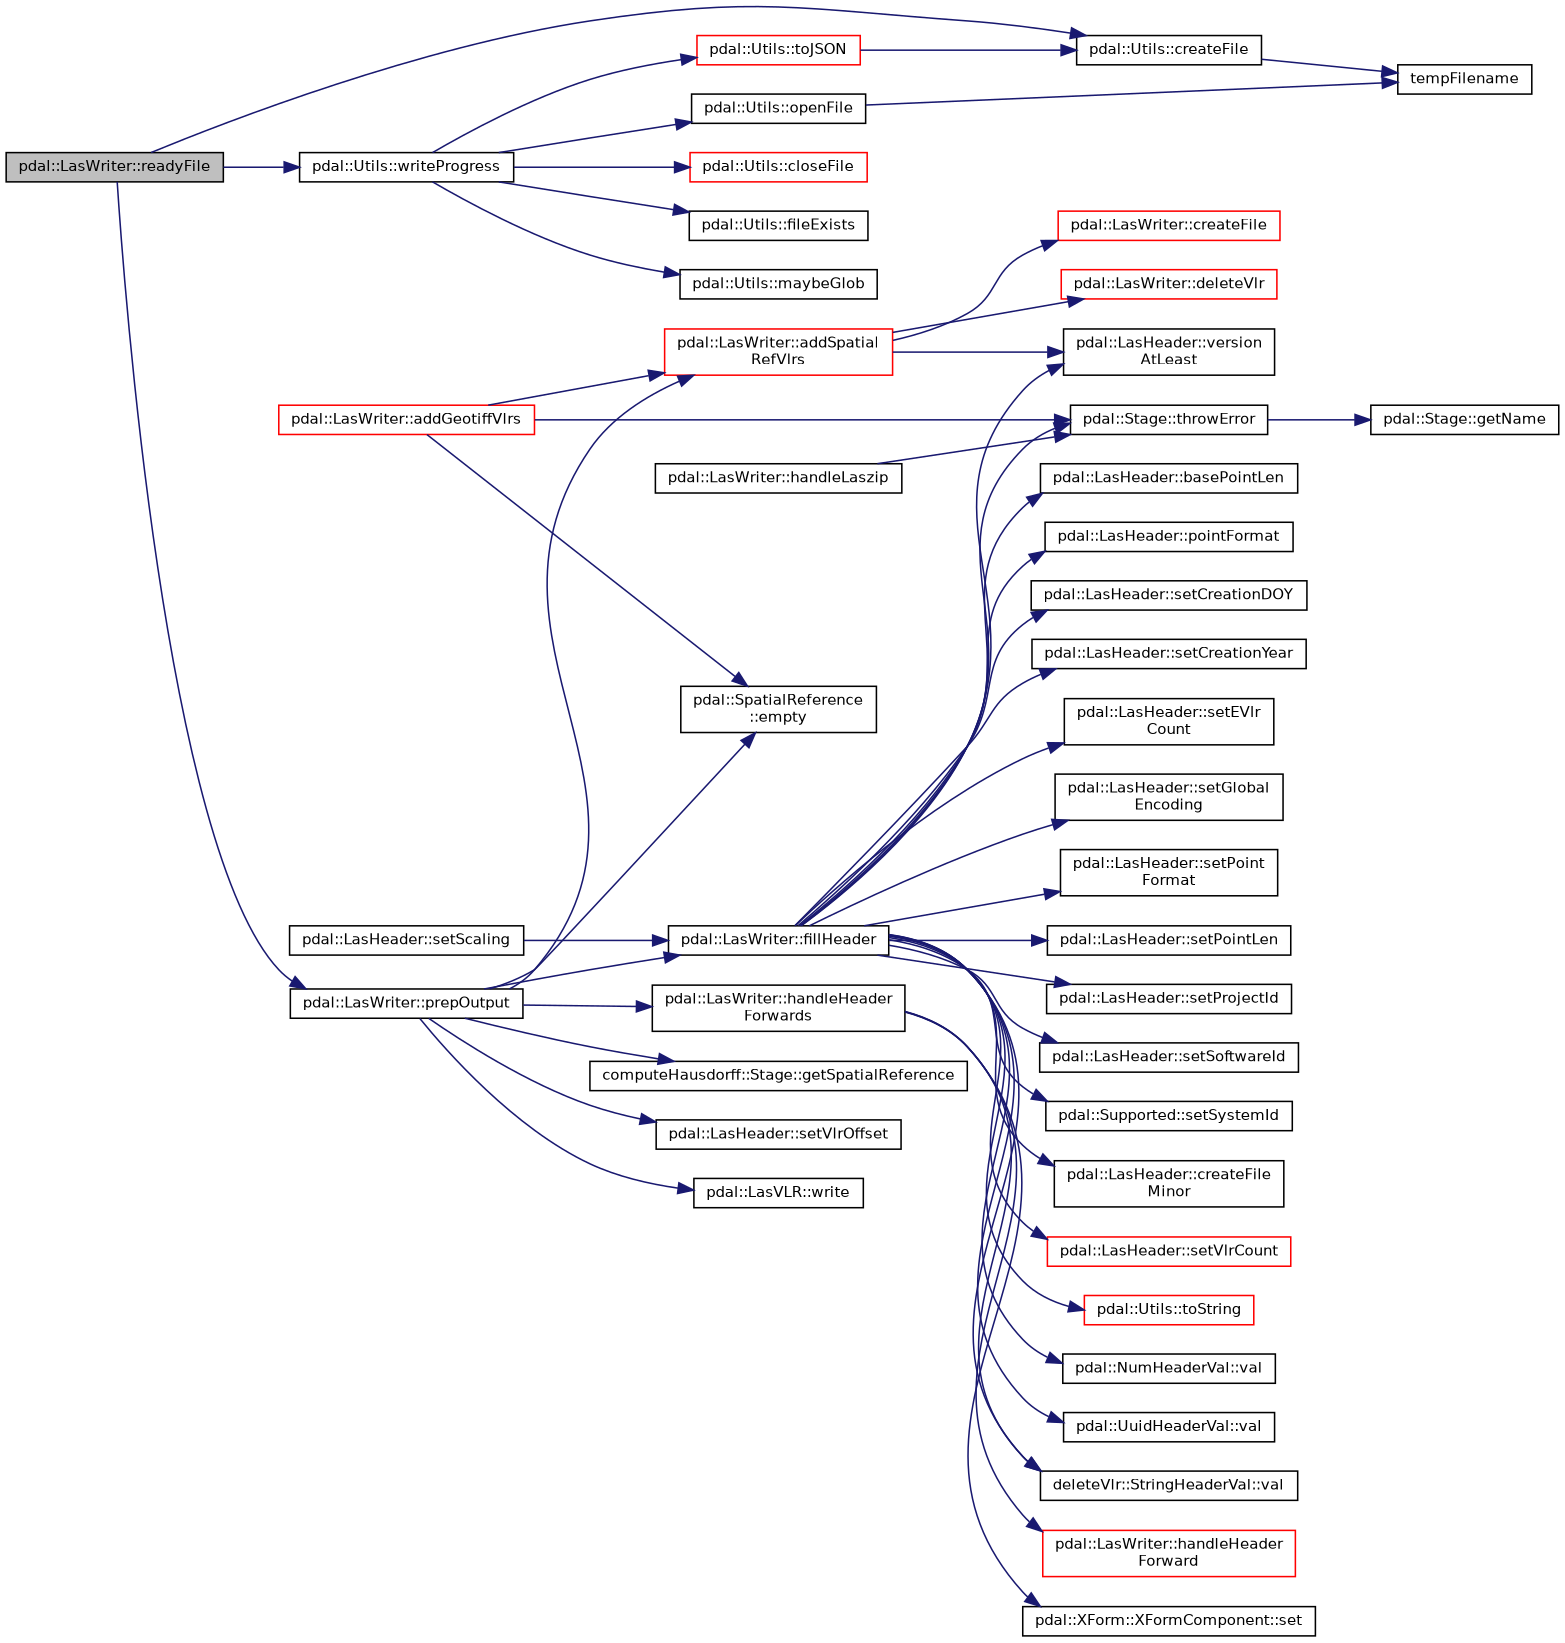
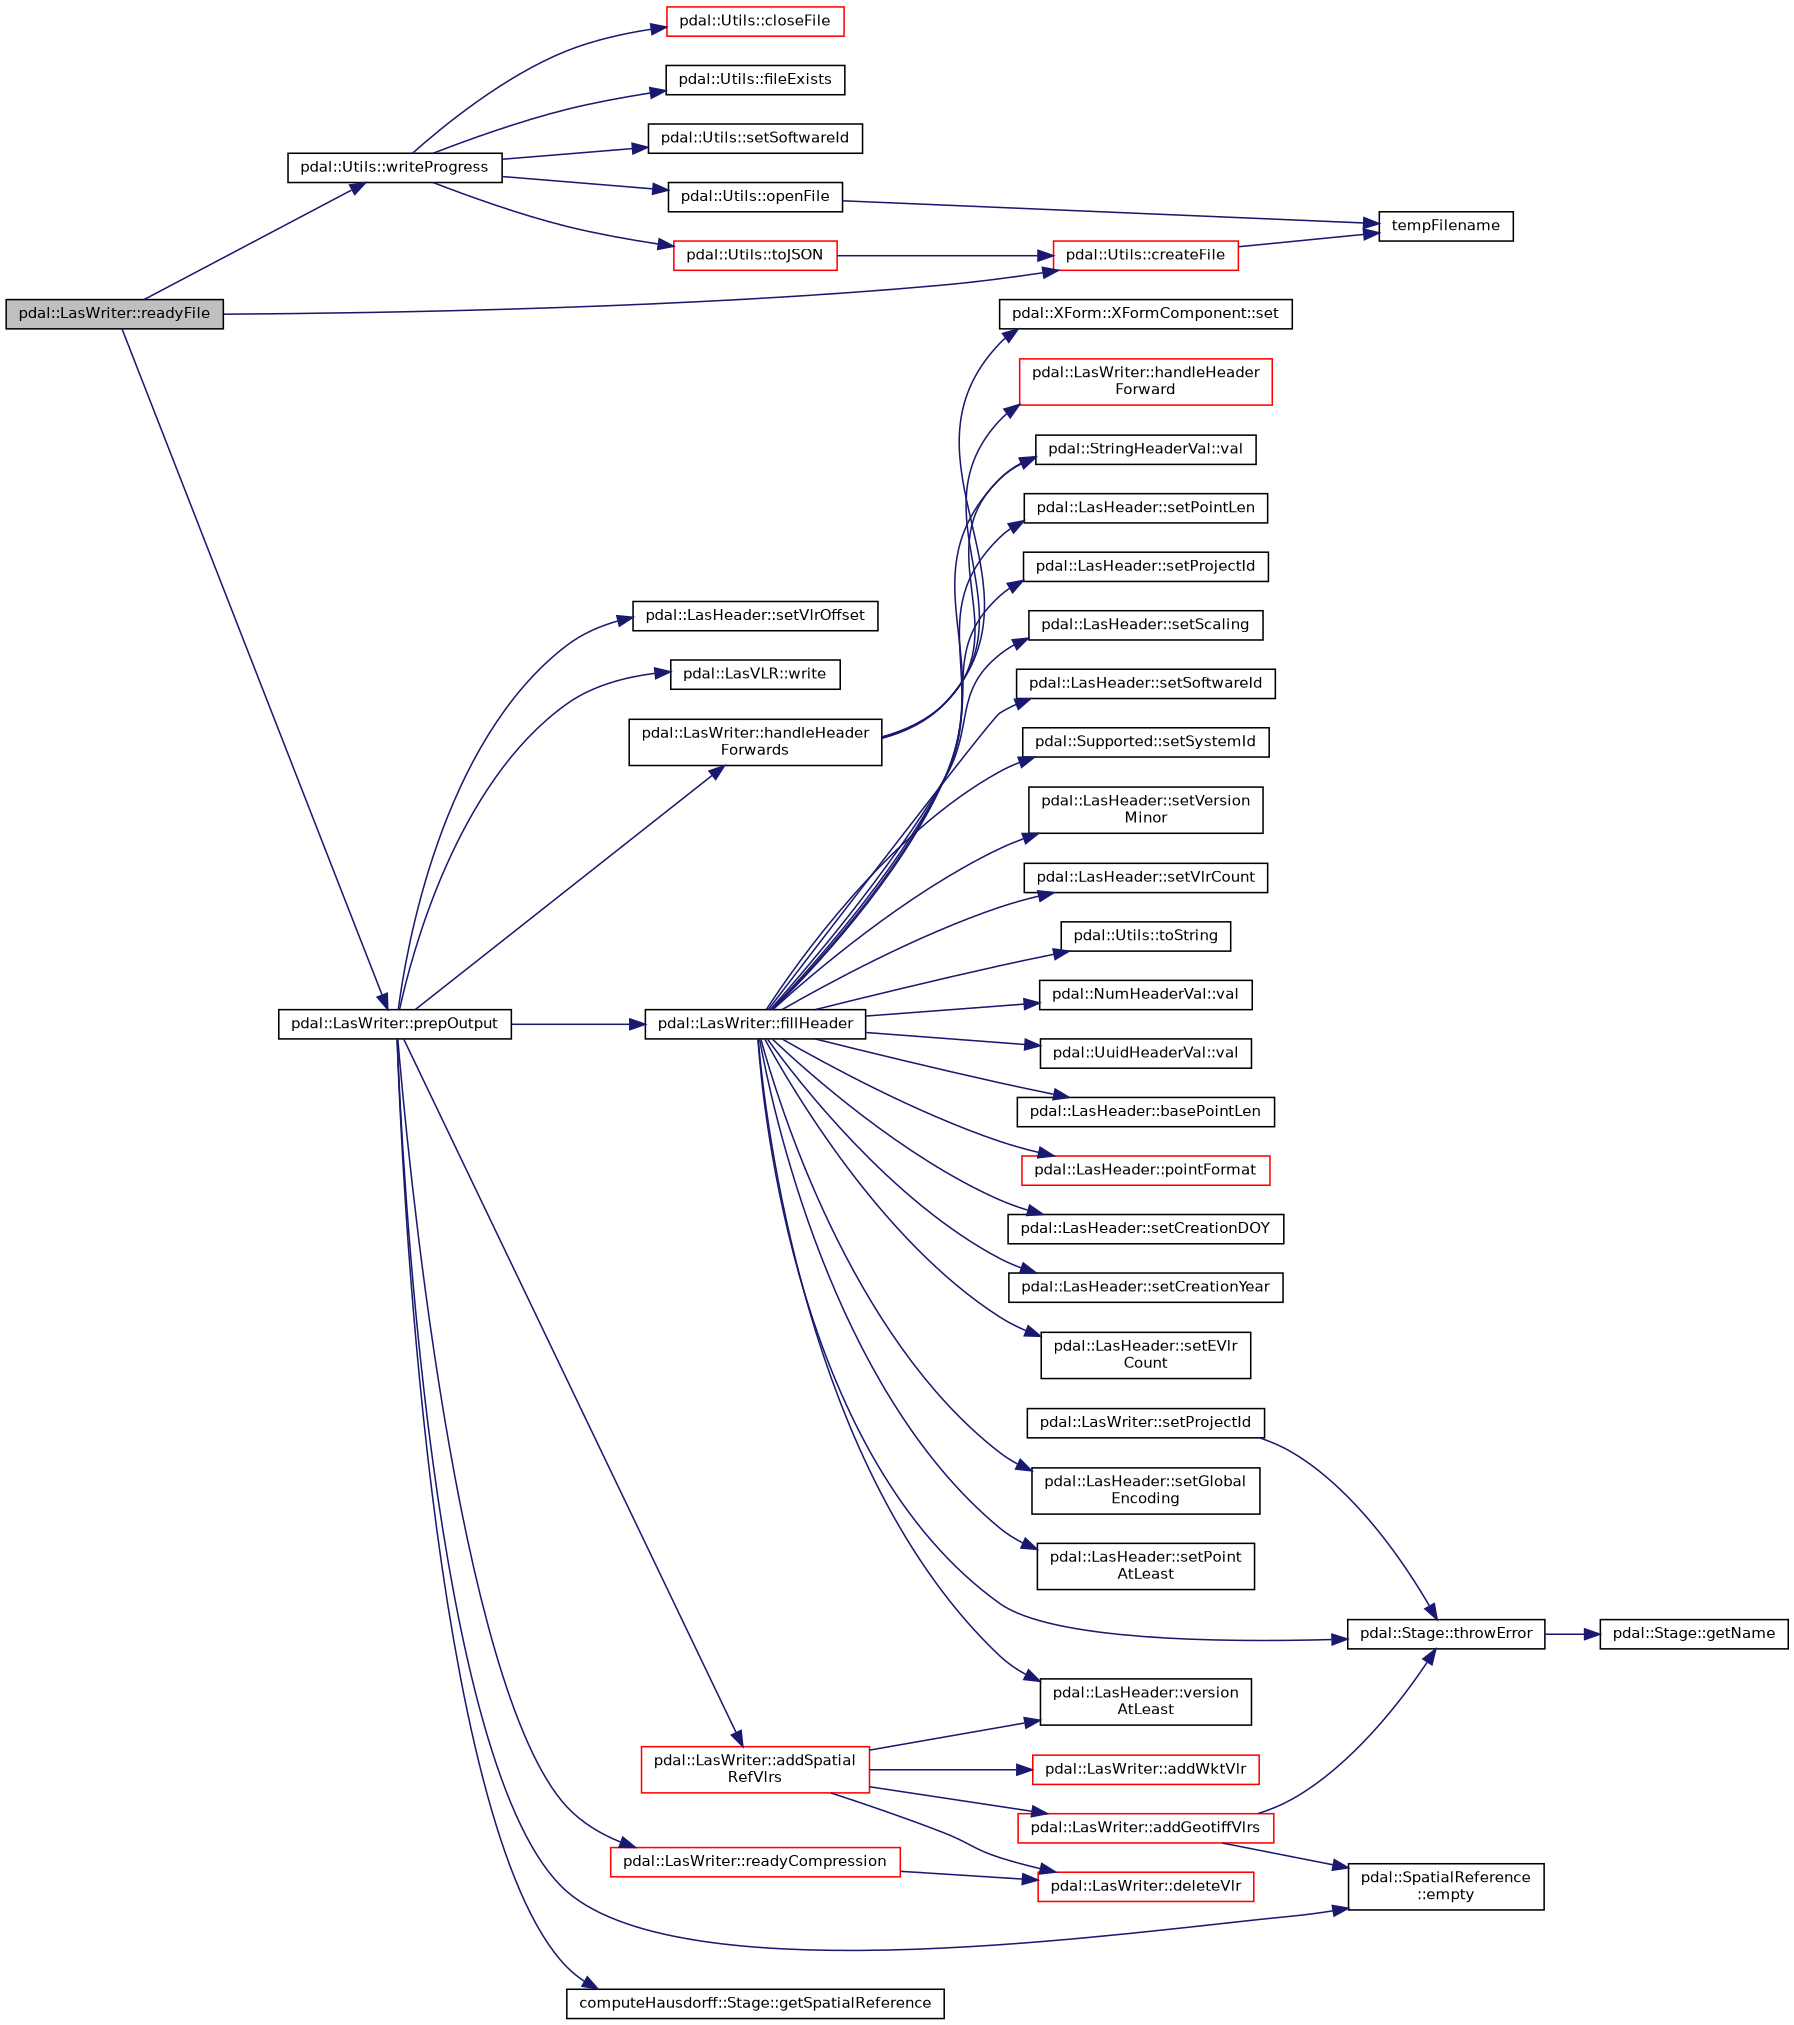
(1169, 50) -> (1146, 256)
(1169, 226) -> (1146, 1770)
(779, 284) -> (756, 139)
(568, 390) -> (951, 1799)
(779, 478) -> (1146, 1423)
(1169, 537) -> (1146, 1171)
(1169, 873) -> (1146, 1566)
(588, 940) -> (909, 835)
(1169, 1184) -> (1146, 810)
(1169, 1252) -> (1146, 878)
(1169, 1310) -> (1146, 936)
(1169, 1486) -> (1146, 450)
none -> (756, 1862)
